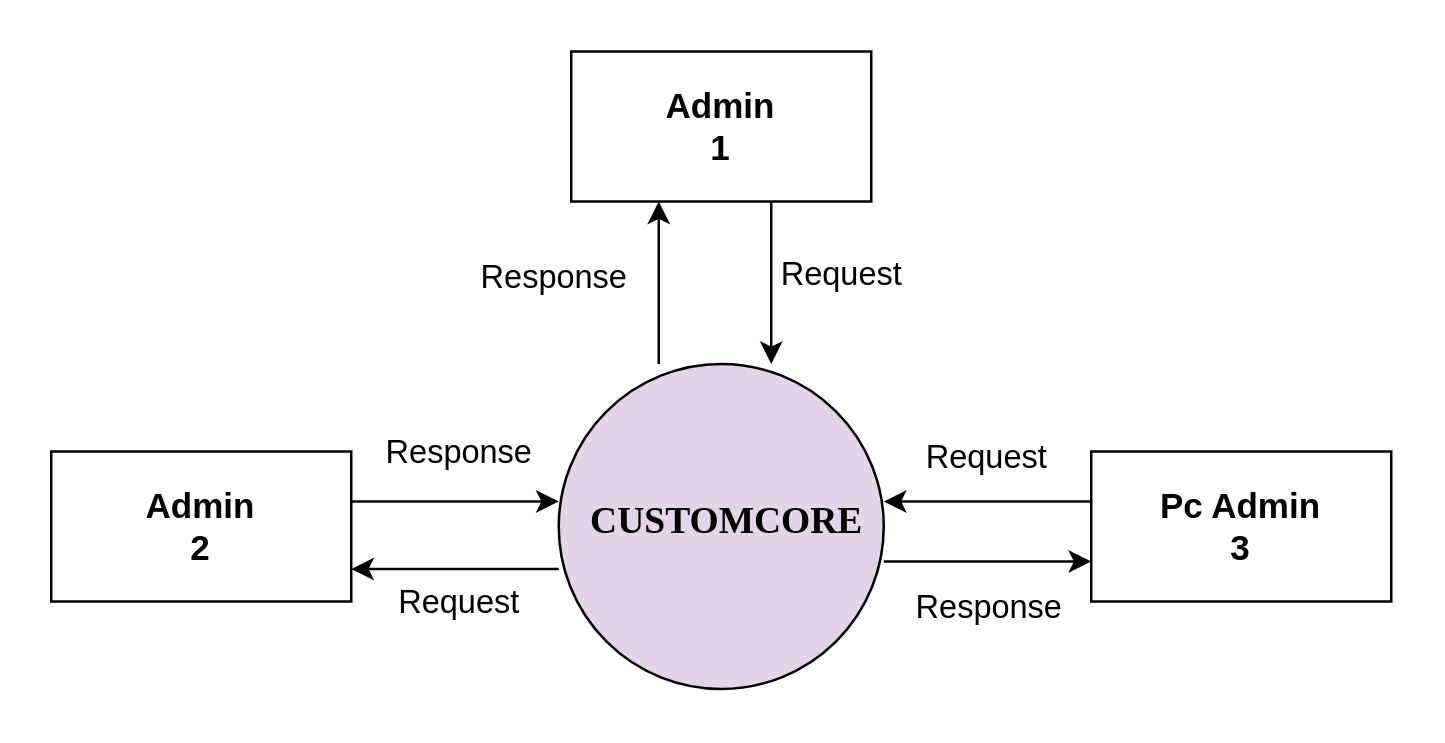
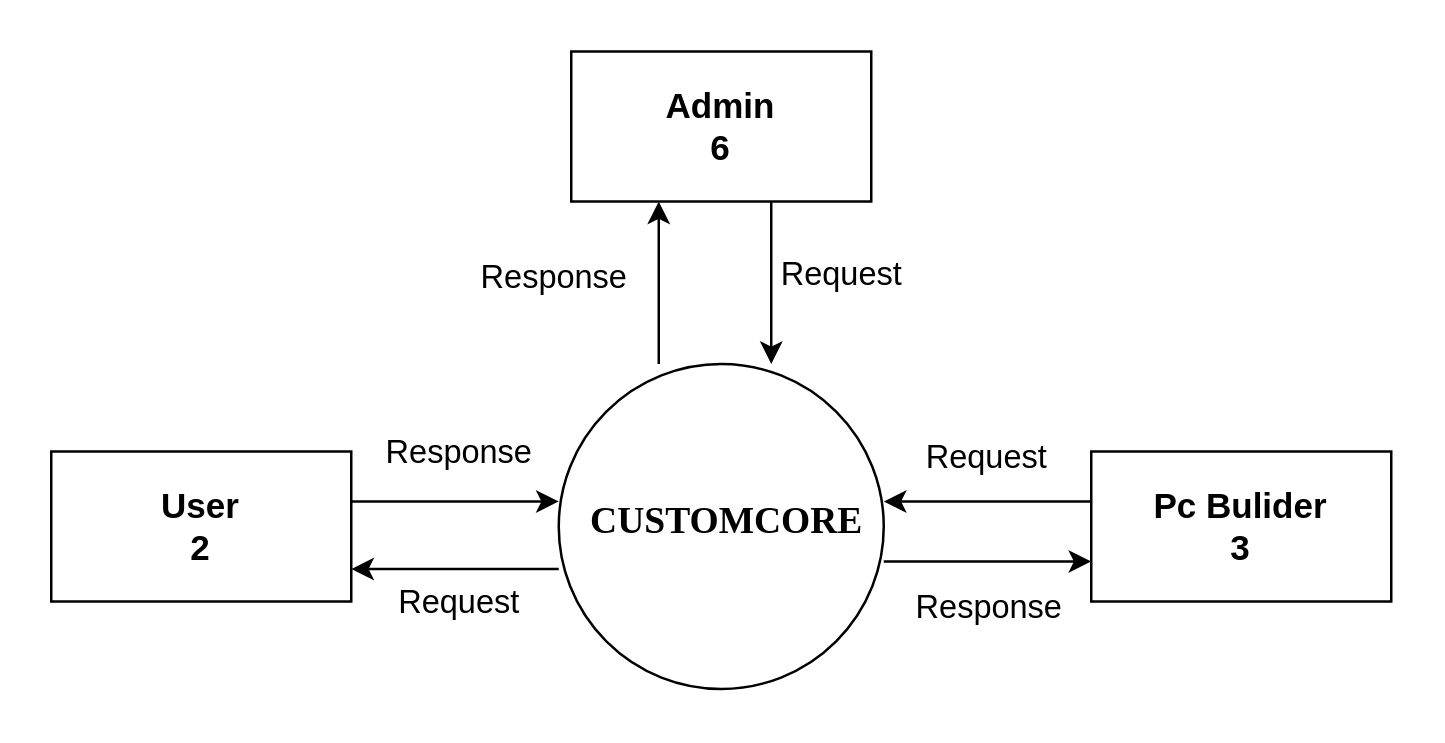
(721, 126) -> (721, 126)
(201, 526) -> (201, 526)
(721, 526) -> (721, 526)
(1241, 526) -> (1241, 526)
